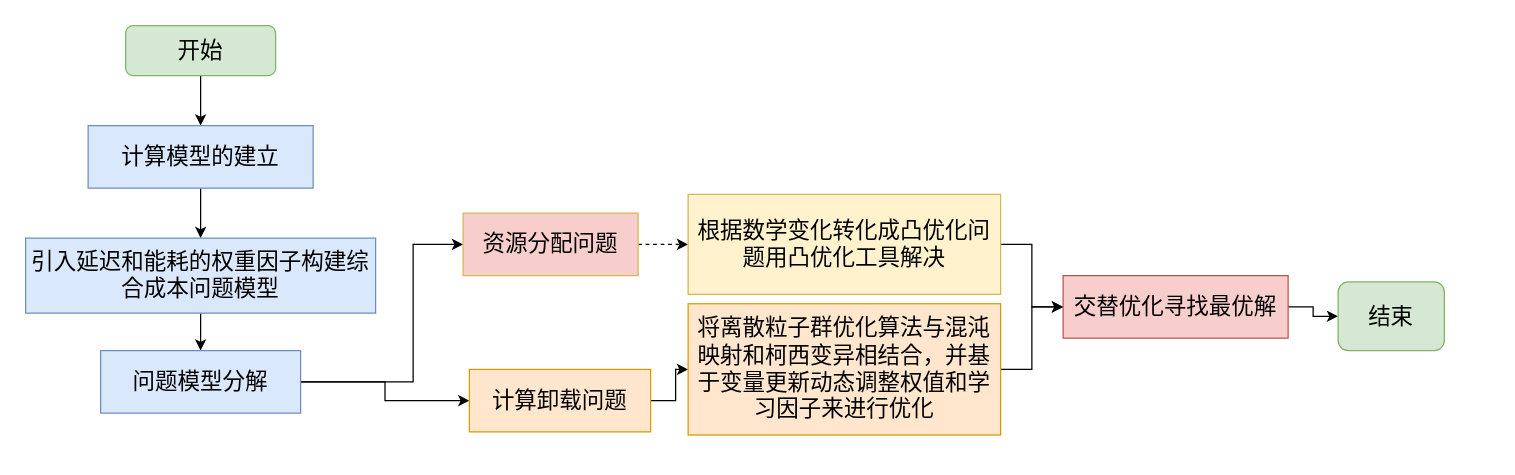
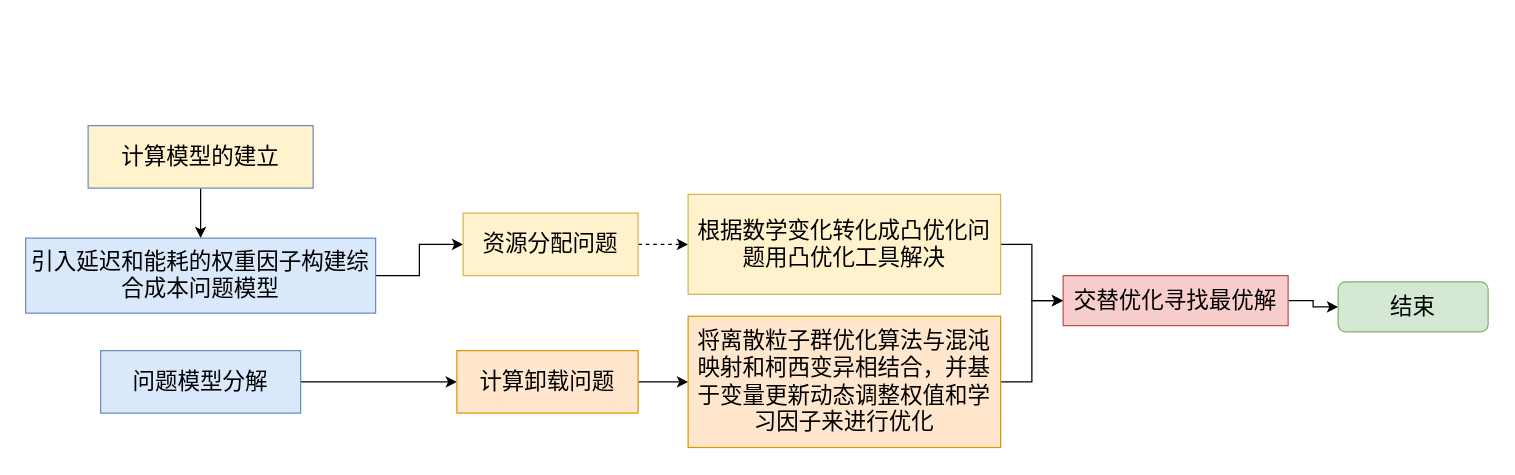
(201, 51) -> none
(201, 97) -> none
(201, 157) -> (201, 157)
(551, 244) -> (551, 244)
(1176, 307) -> (1176, 301)
(413, 311) -> none
(1391, 316) -> (1413, 307)
(201, 336) -> (410, 276)
(844, 369) -> (844, 382)
(560, 401) -> (548, 382)
